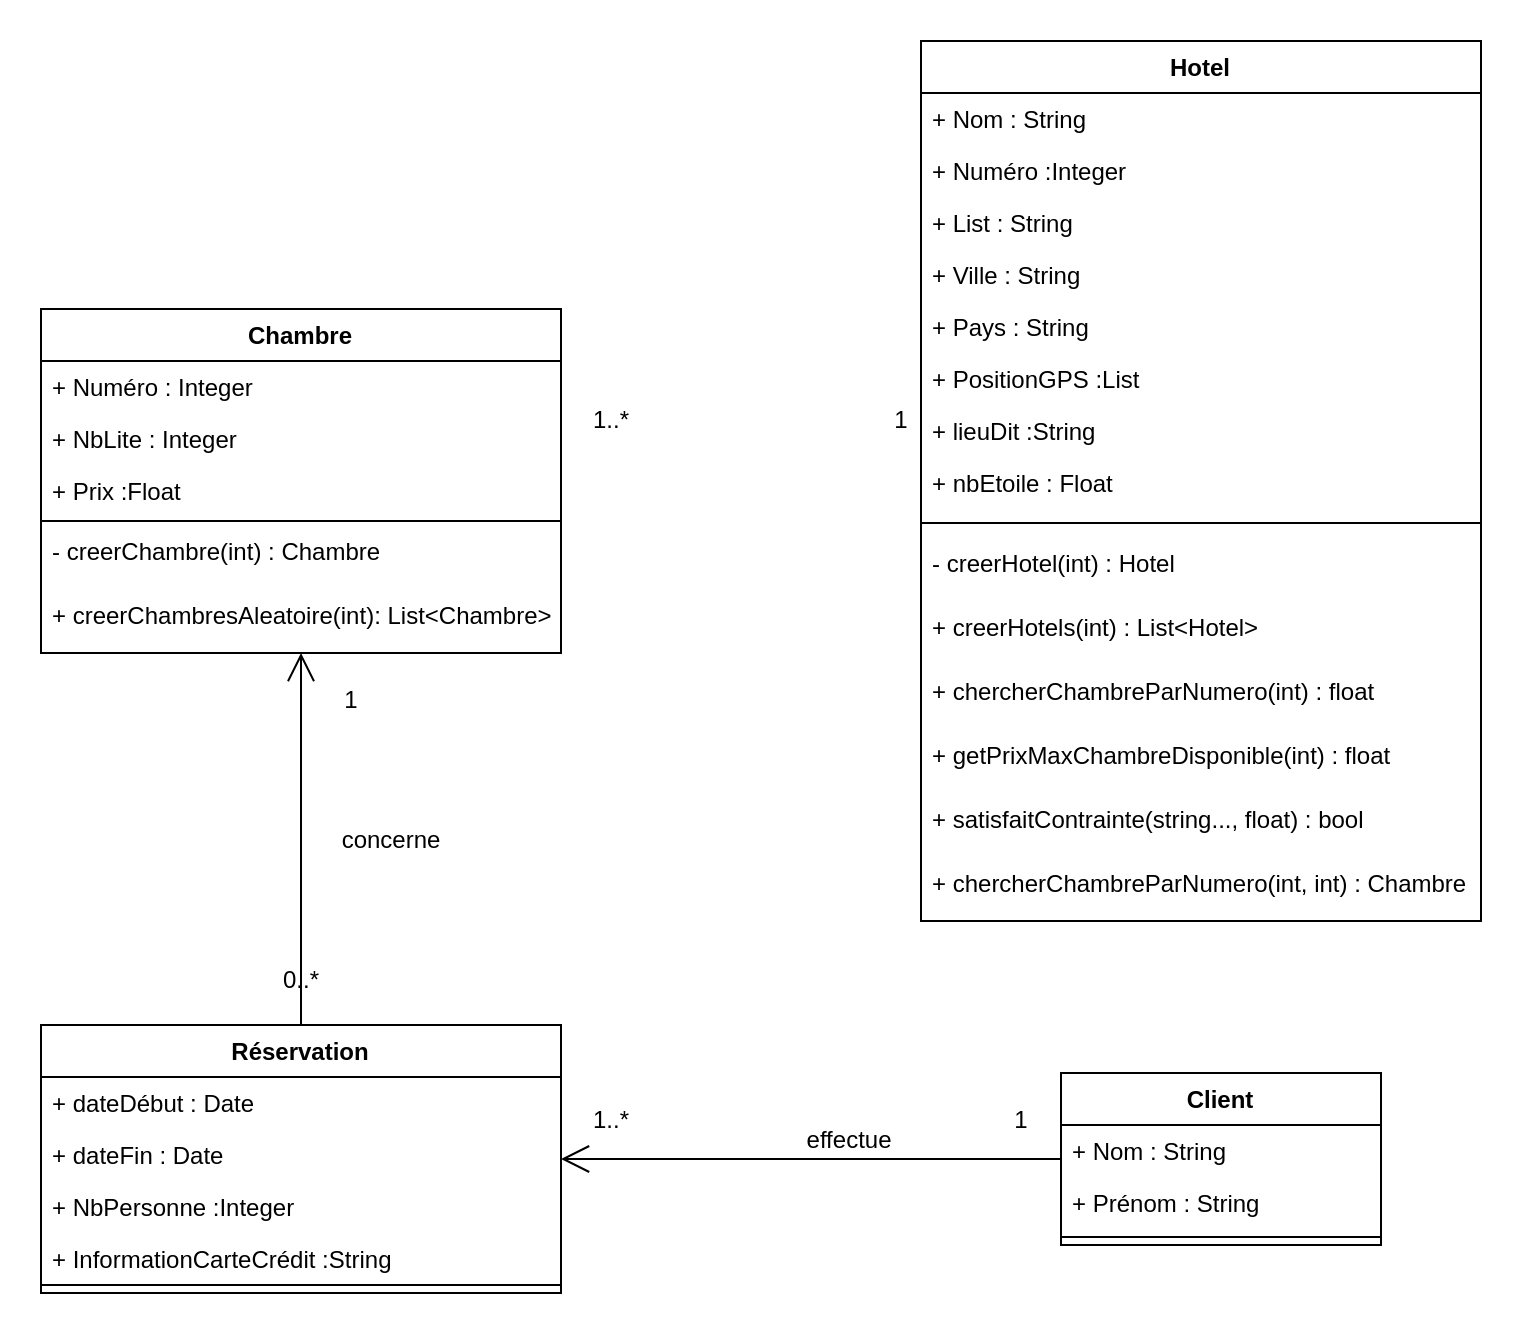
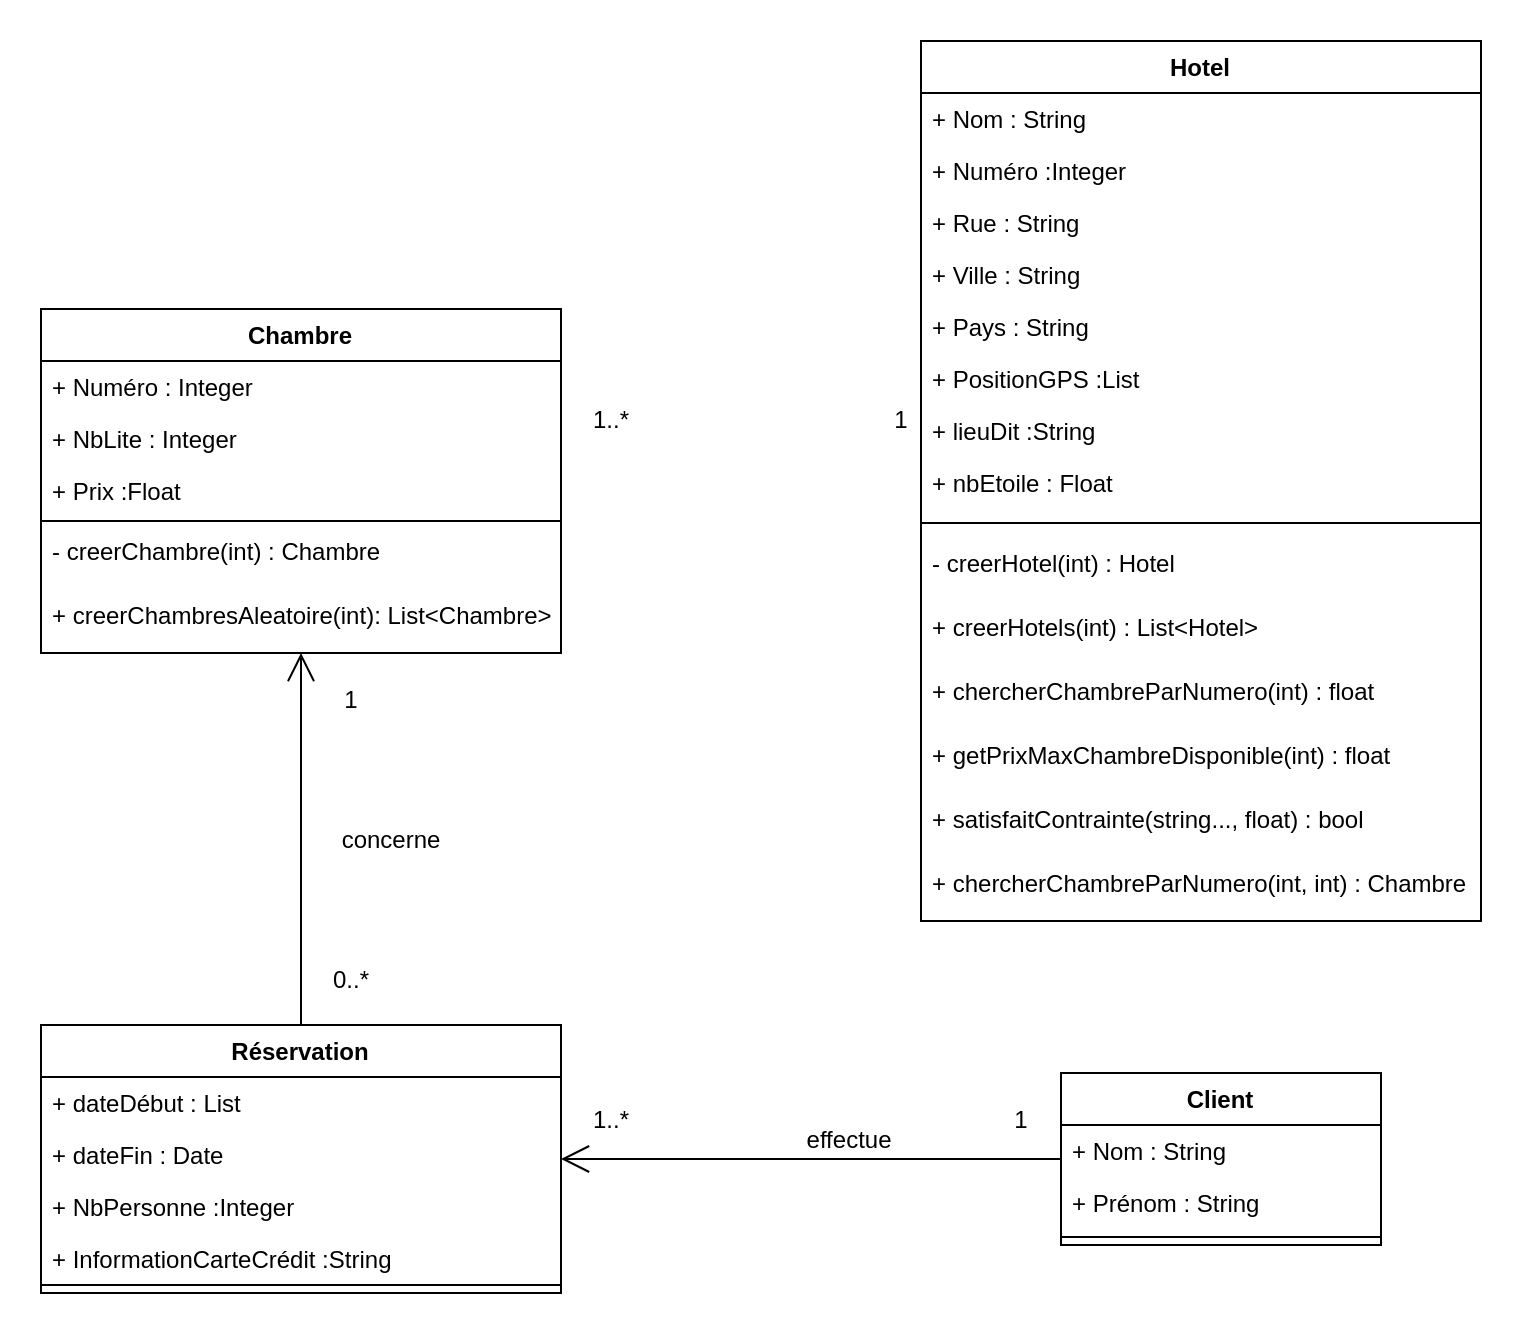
(1017, 224) -> (1014, 224)
(301, 981) -> (351, 981)
(160, 1104) -> (157, 1104)
